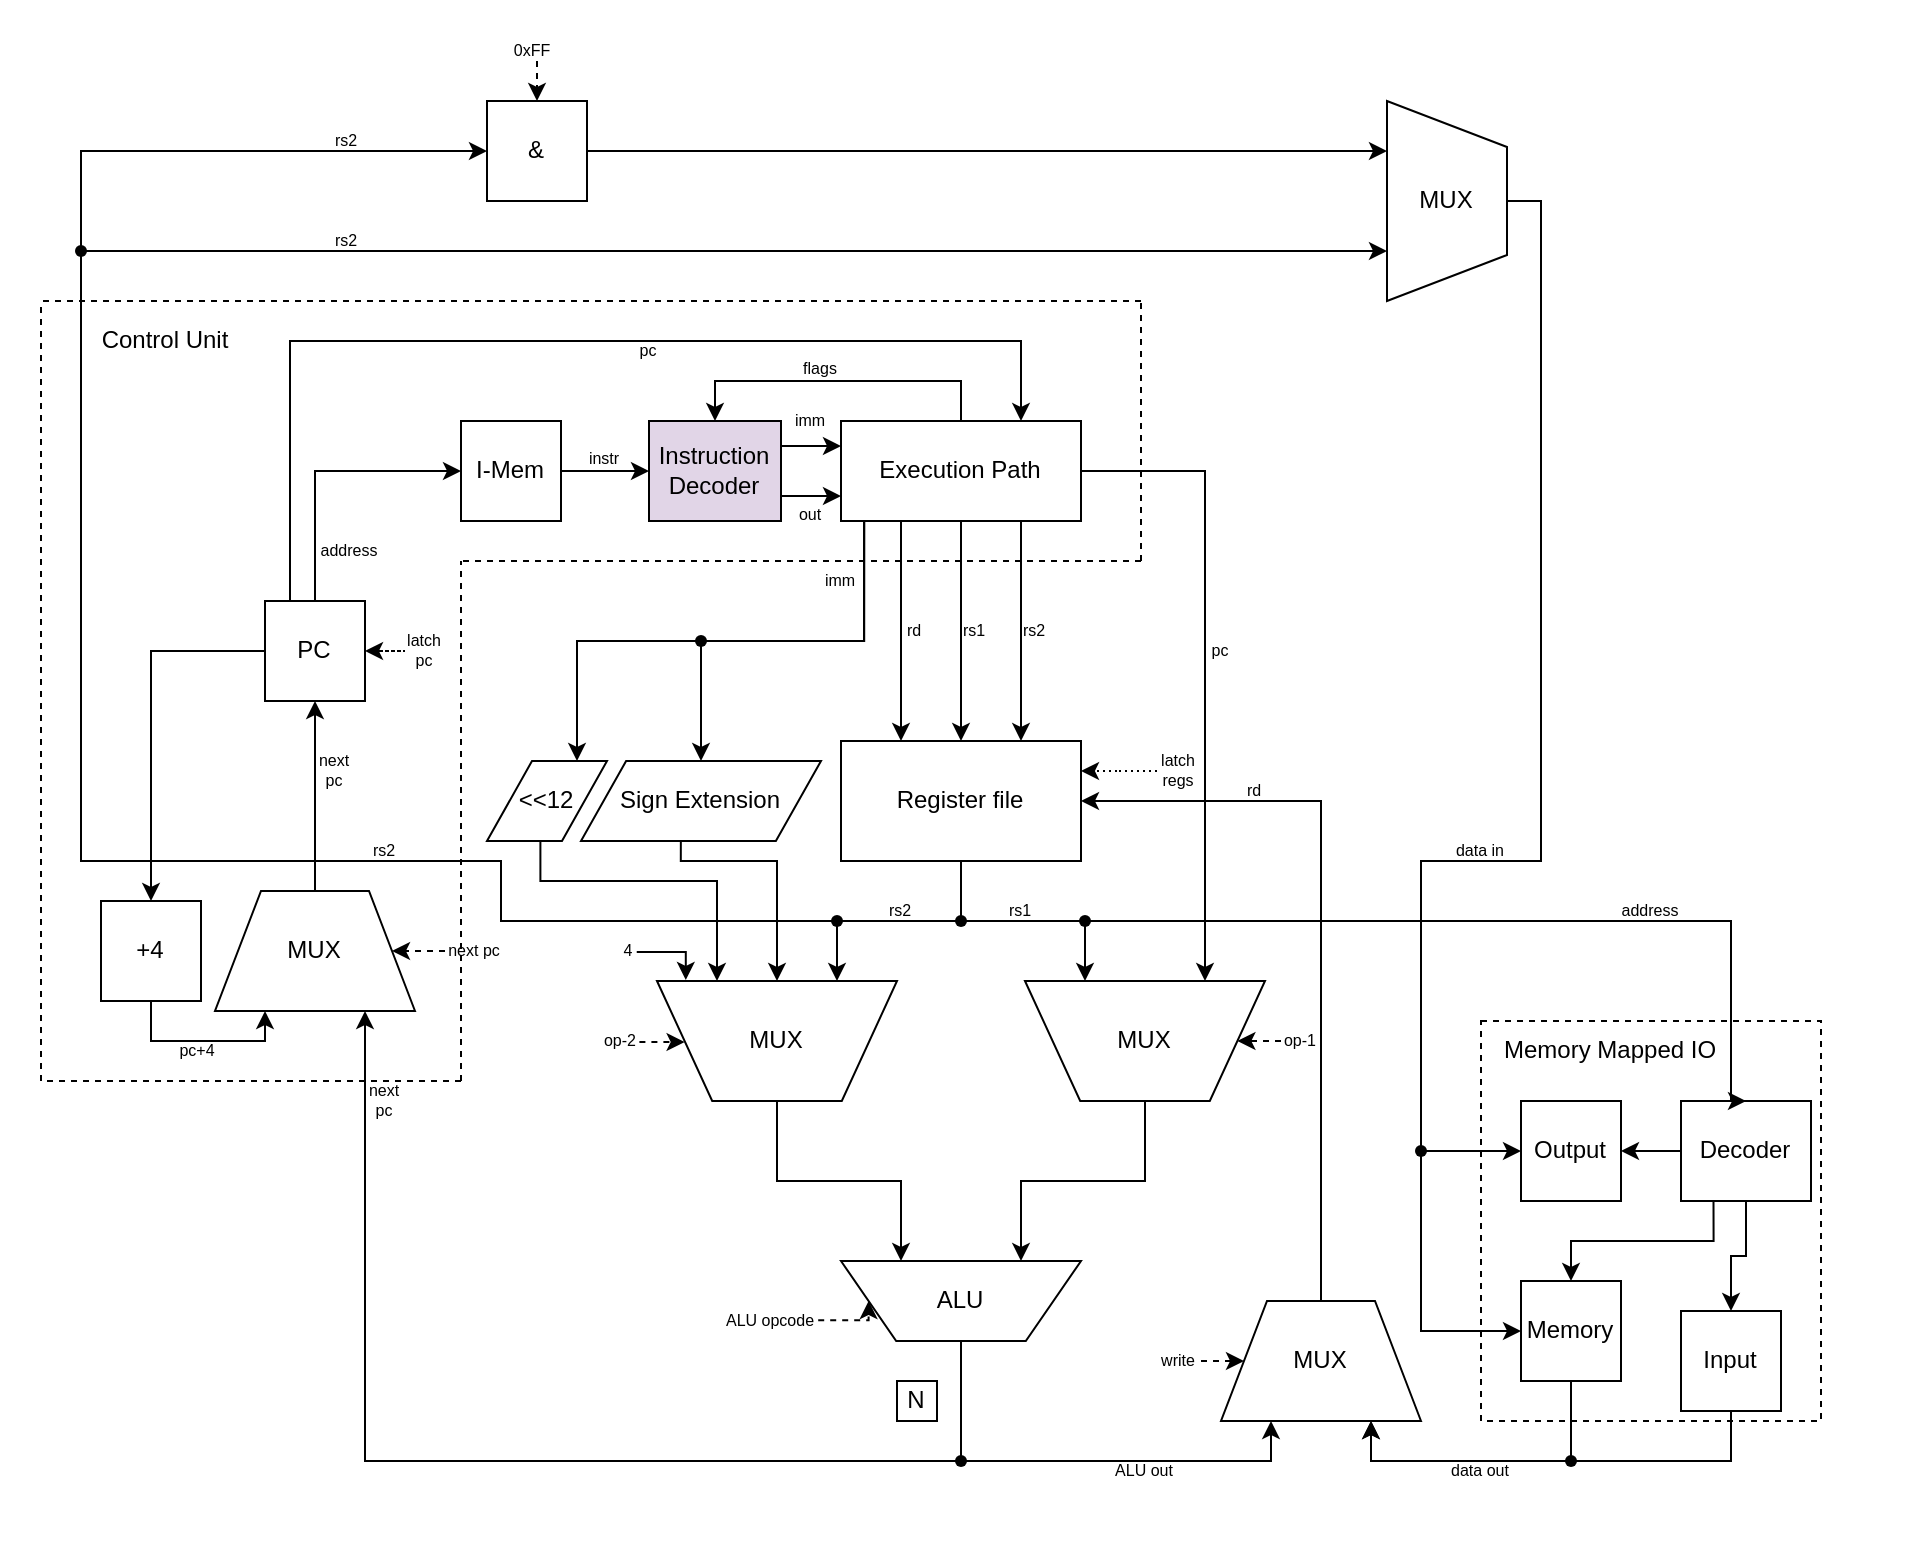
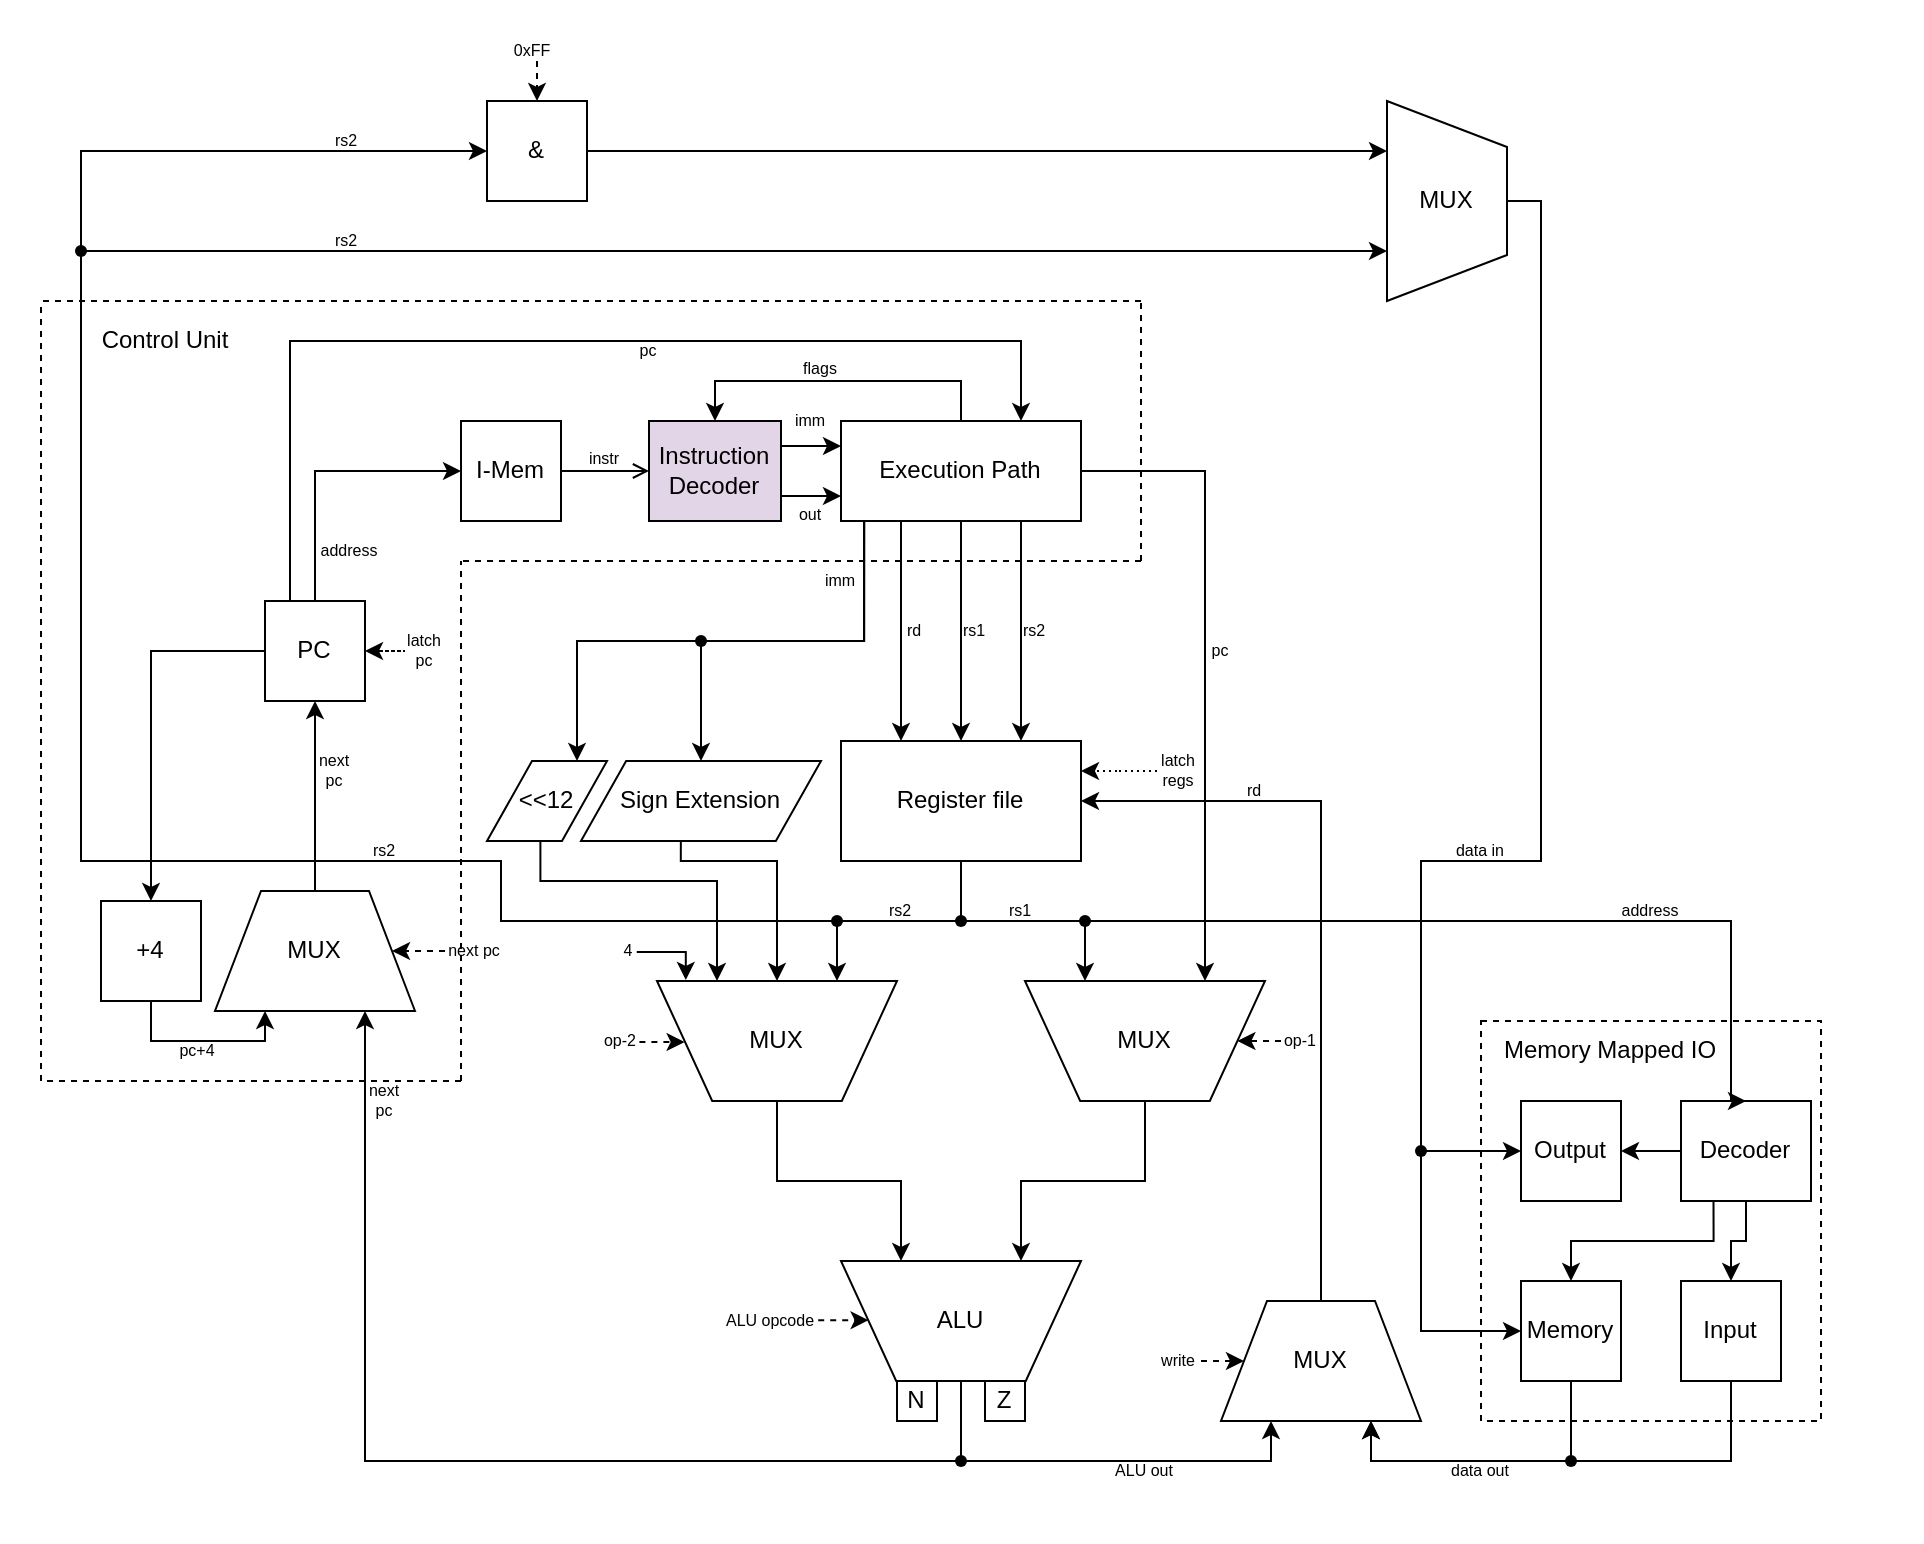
(634, 471) -> (636, 471)
(961, 1301) -> (961, 1321)
(1731, 1361) -> (1731, 1331)
none -> (1005, 1401)
